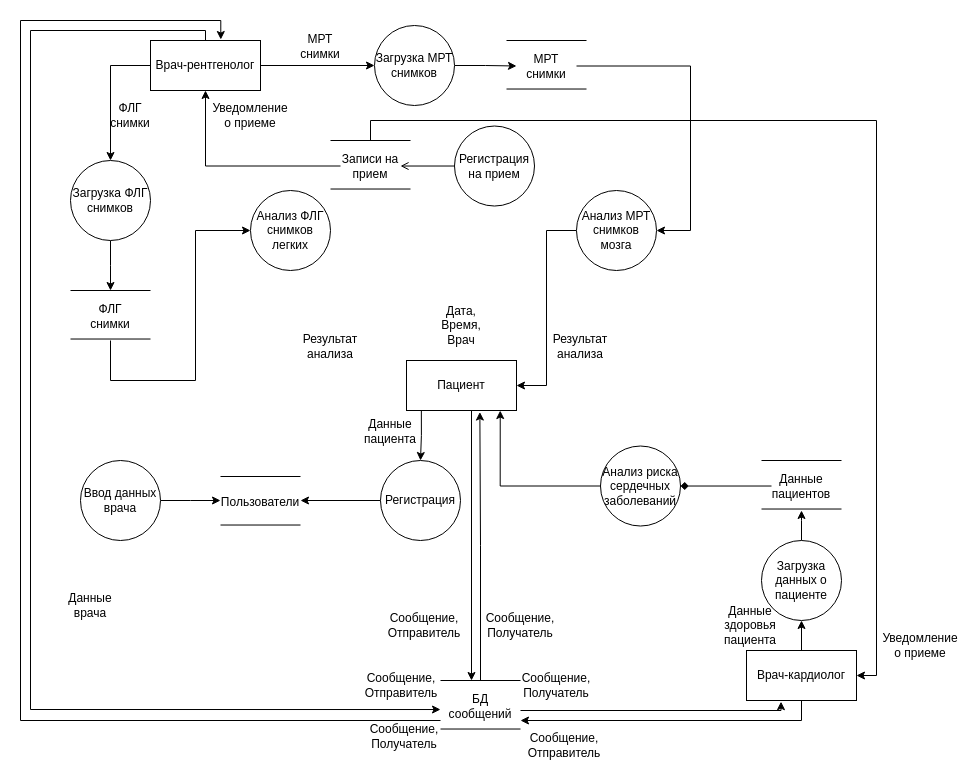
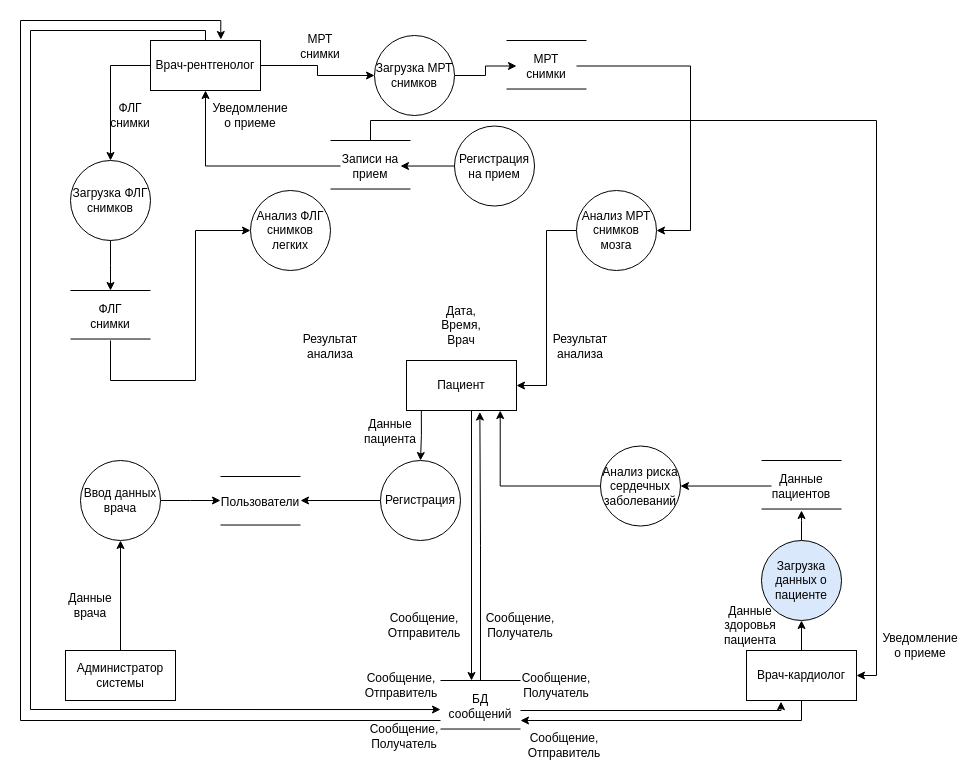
(415, 66) -> (415, 76)
(407, 166) -> (409, 166)
(689, 486) -> (689, 486)
(802, 581) -> (802, 581)
none -> (121, 599)
none -> (121, 676)
